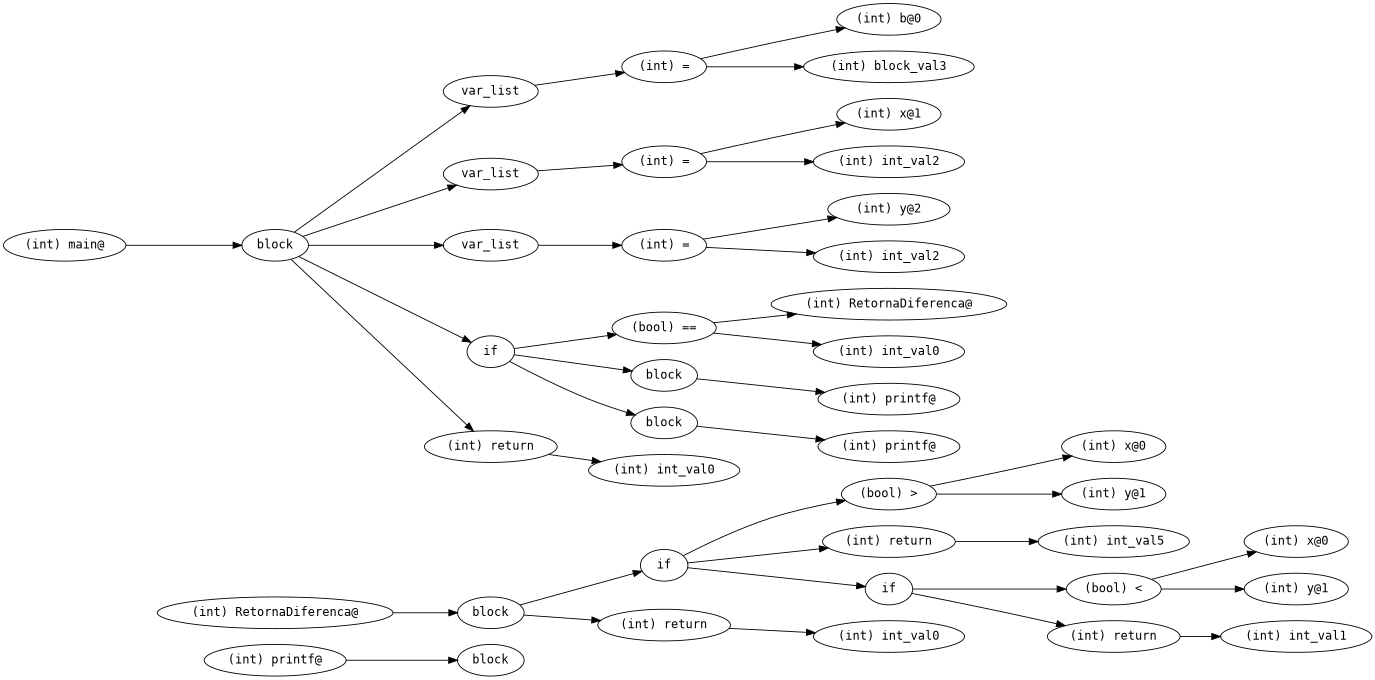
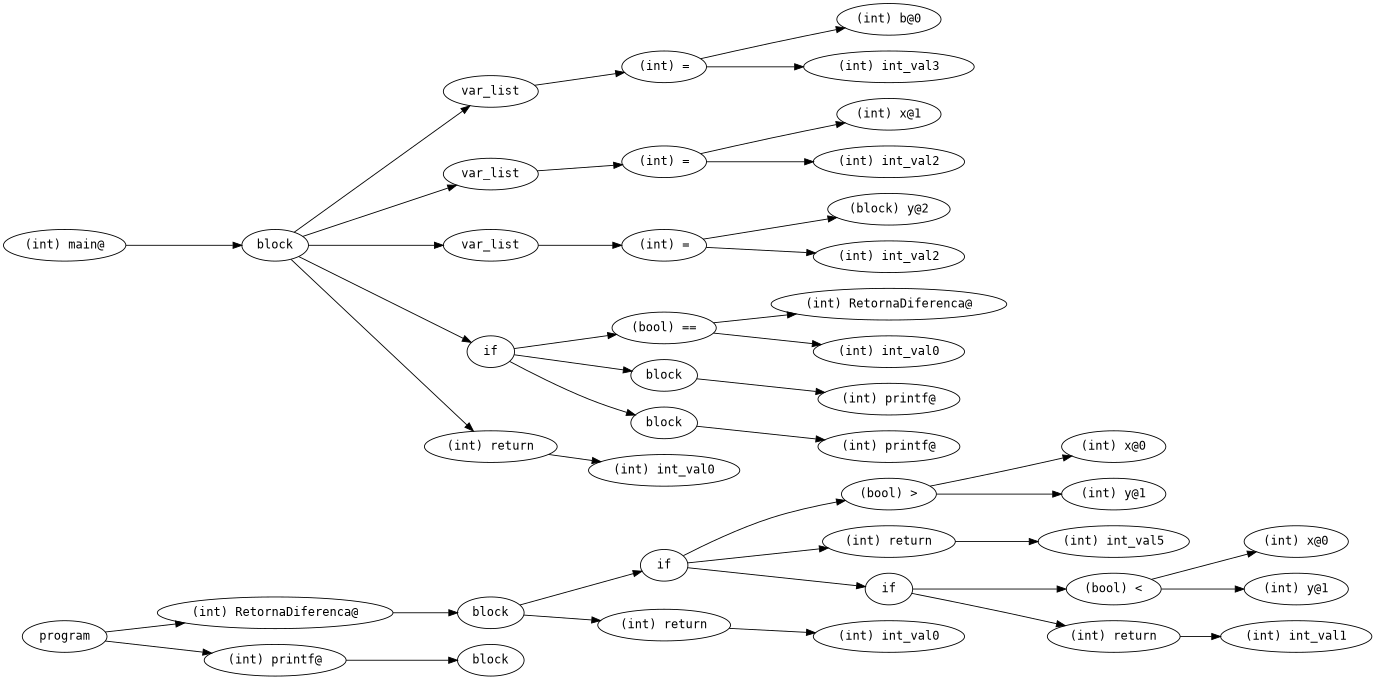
(889, 67) -> (889, 67)
(889, 209) -> (889, 209)
none -> (65, 637)
